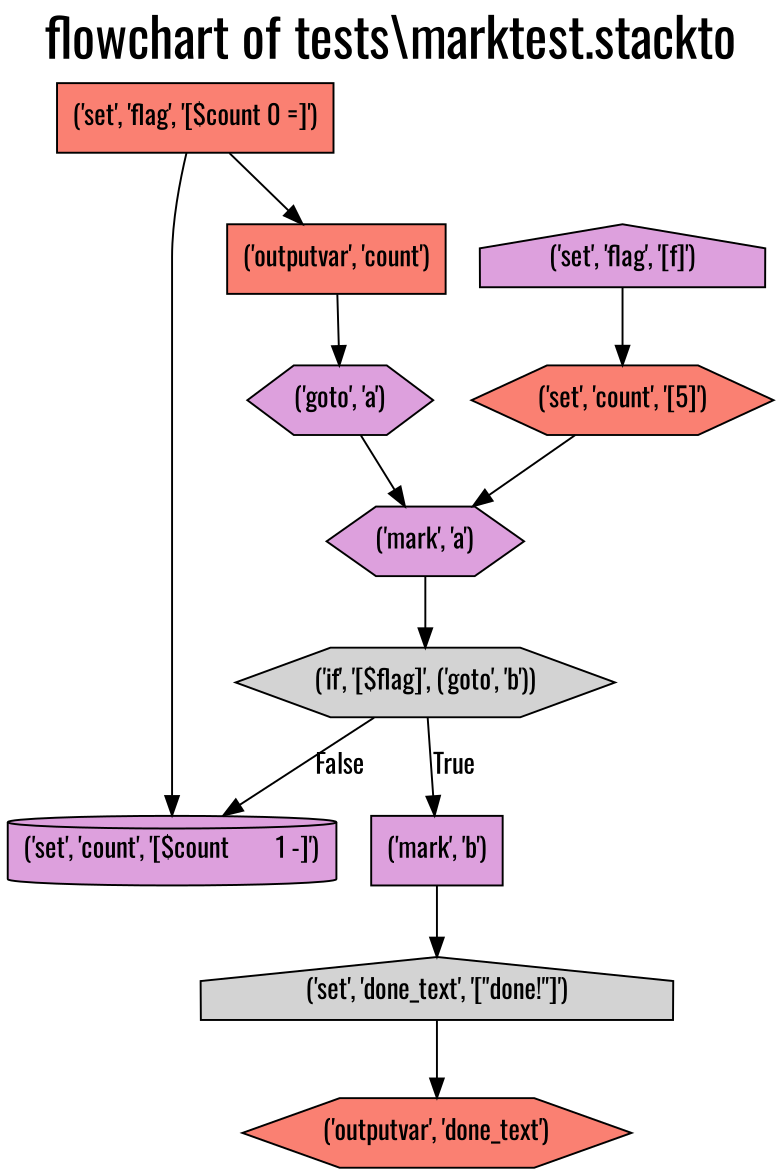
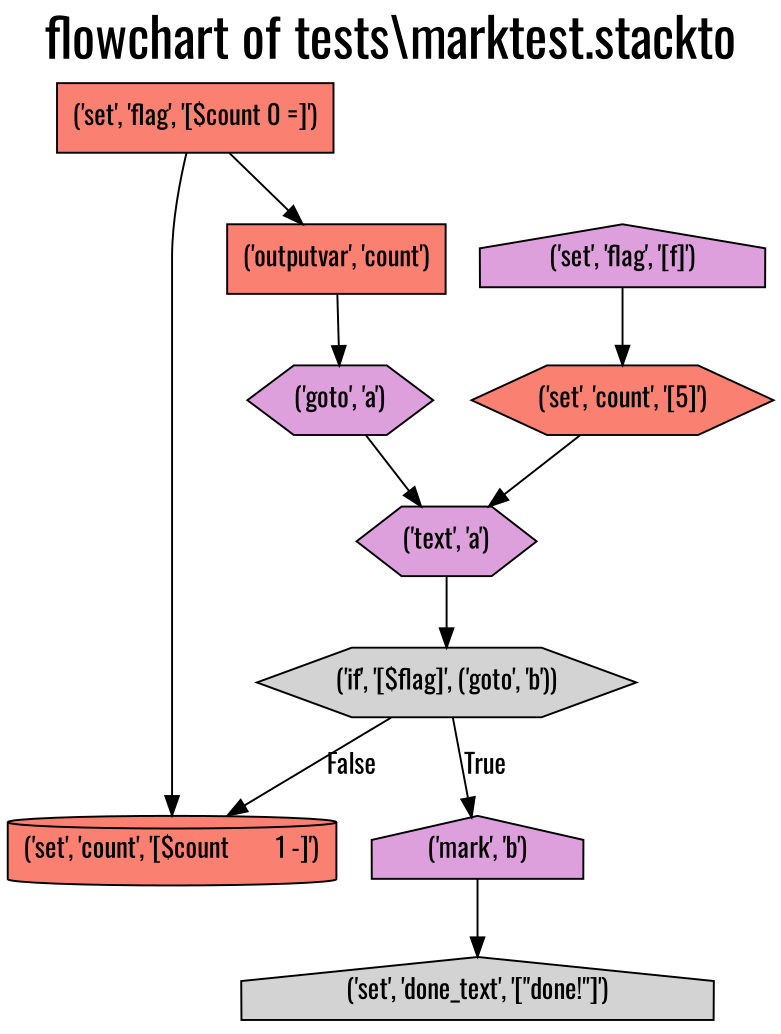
(425, 541) -> (447, 541)
(172, 851) -> (172, 851)
(437, 851) -> (478, 851)
(437, 1133) -> none
